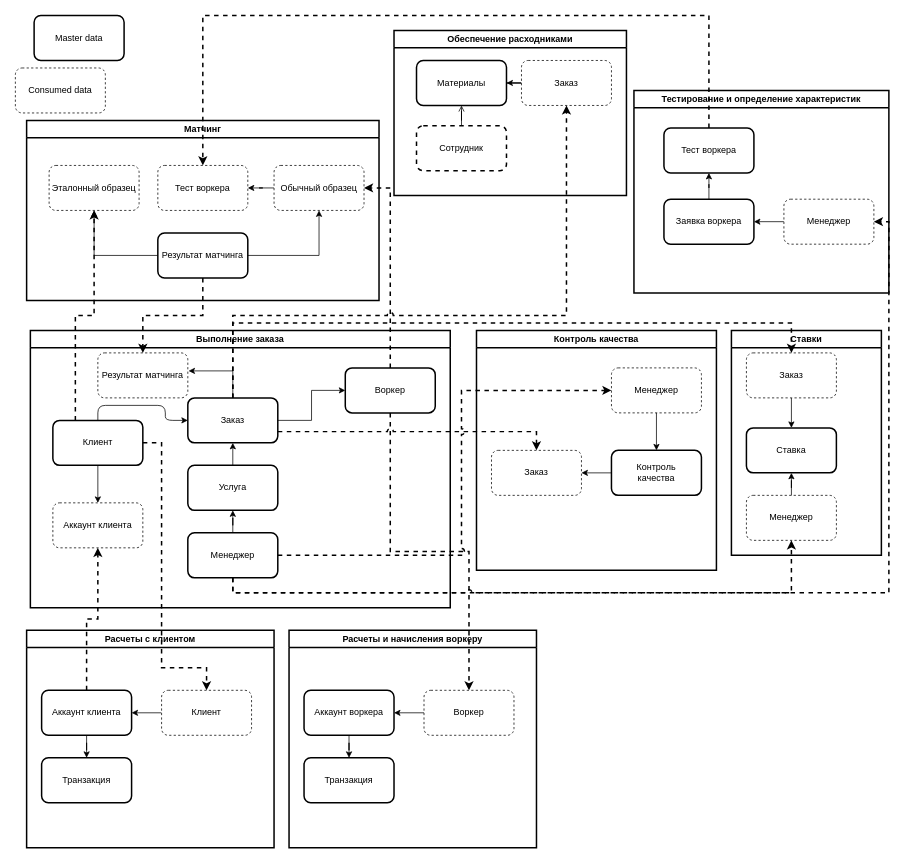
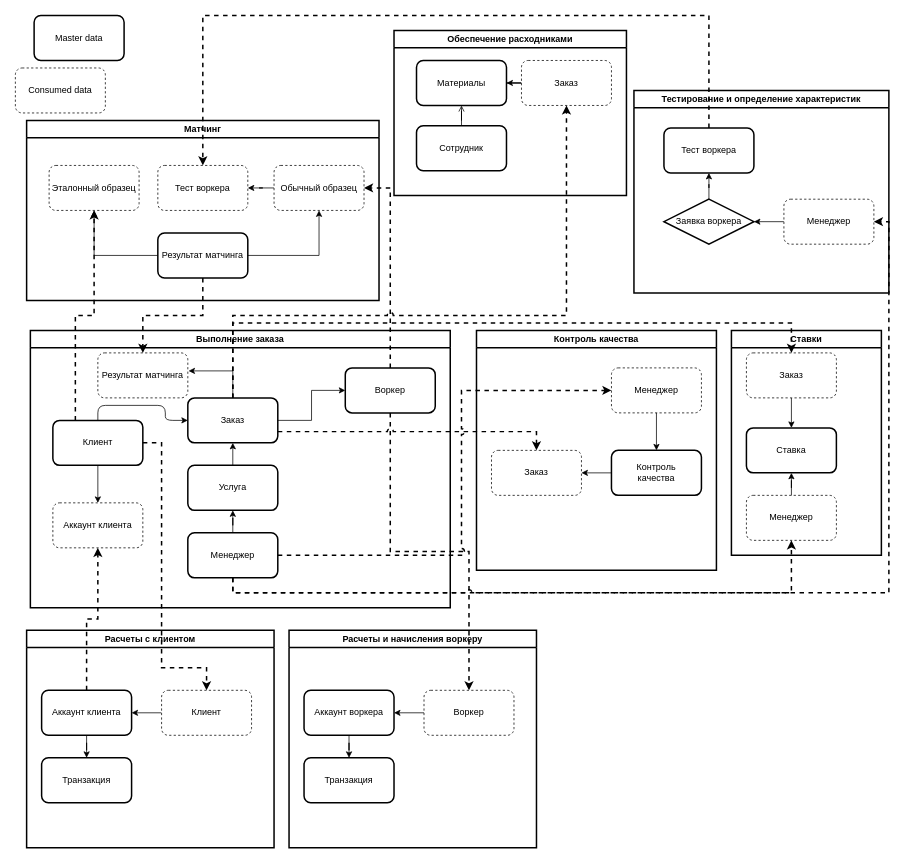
(462, 148) -> (462, 148)
(709, 222) -> (709, 222)
